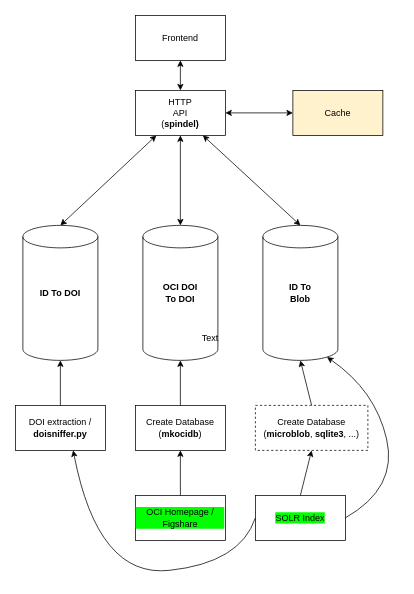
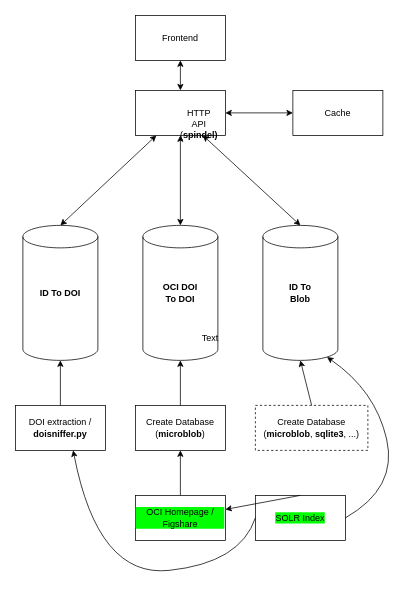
(180, 113) -> (199, 124)
(338, 113) -> (338, 113)
(180, 428) -> (180, 428)
(305, 476) -> (266, 502)
